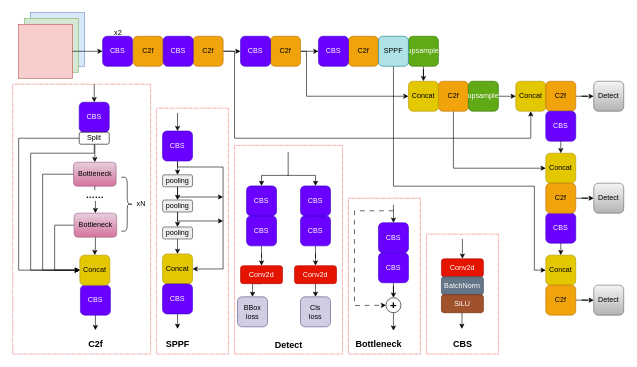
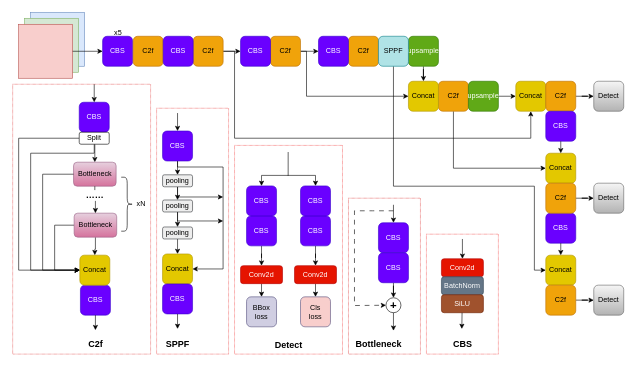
(118, 33) -> (118, 33)
(252, 312) -> (261, 312)
(315, 312) -> (315, 312)
